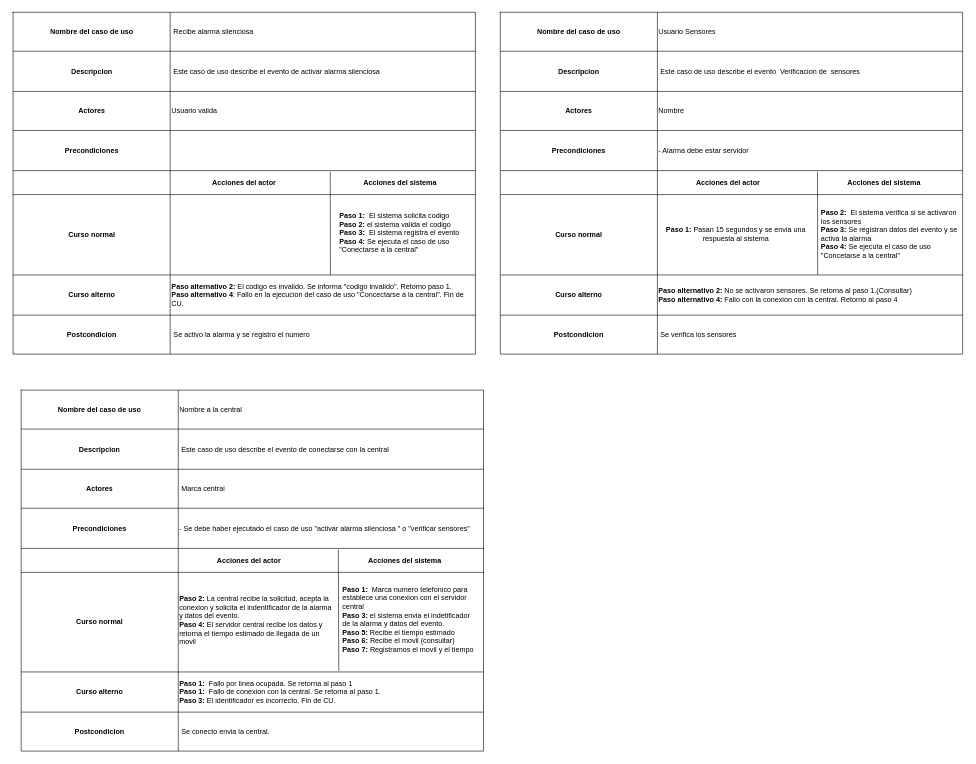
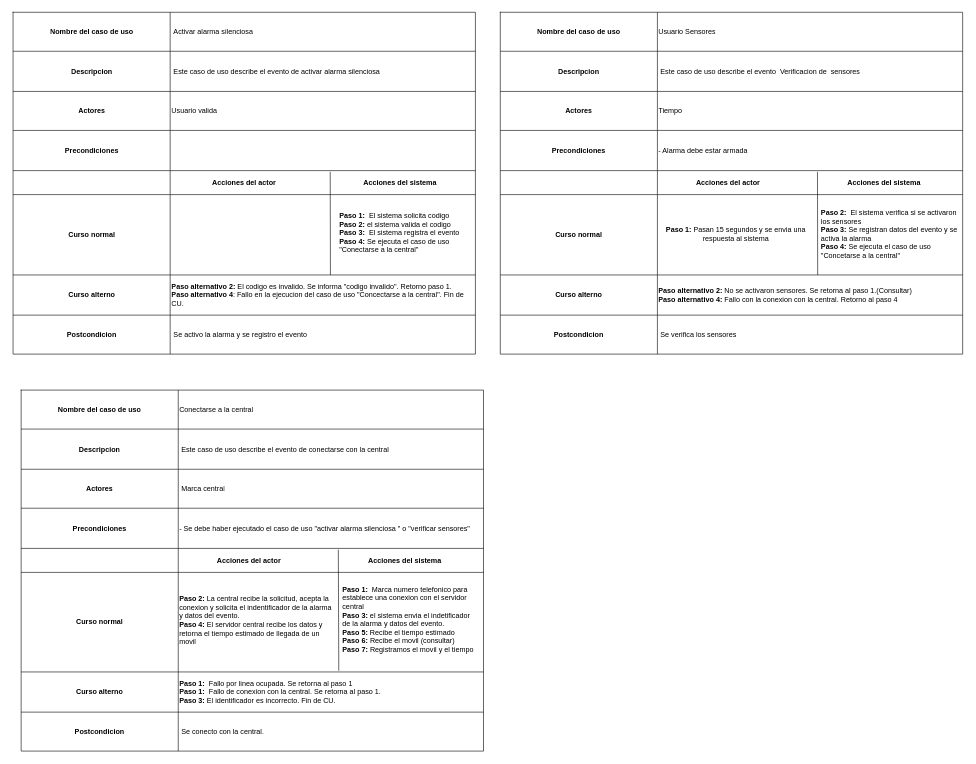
(213, 32) -> (215, 32)
(671, 111) -> (670, 111)
(709, 151) -> (706, 151)
(246, 335) -> (246, 335)
(213, 410) -> (221, 410)
(228, 732) -> (225, 732)
